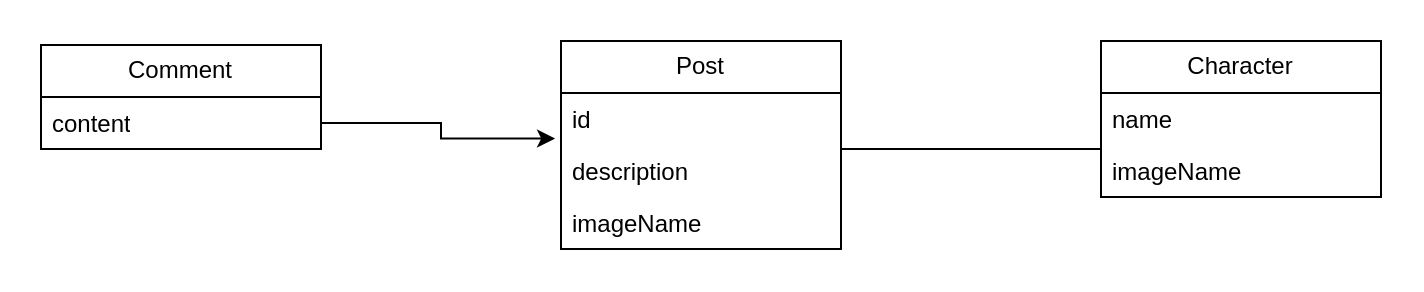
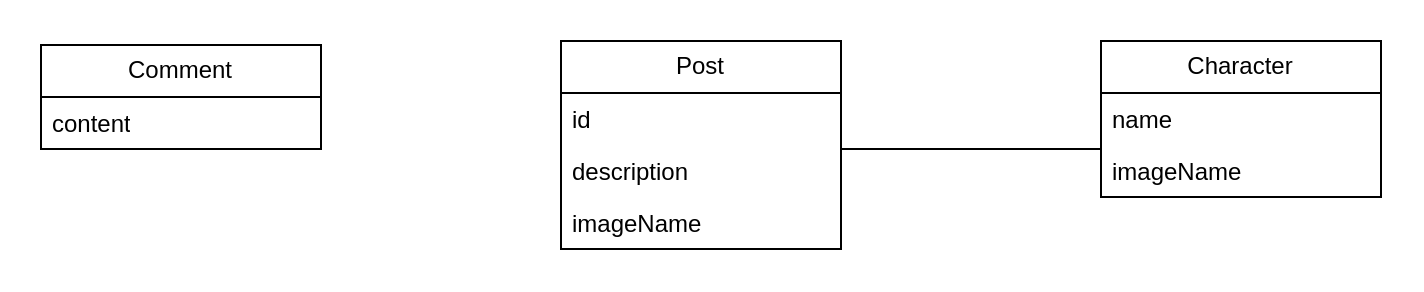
(439, 123) -> none
